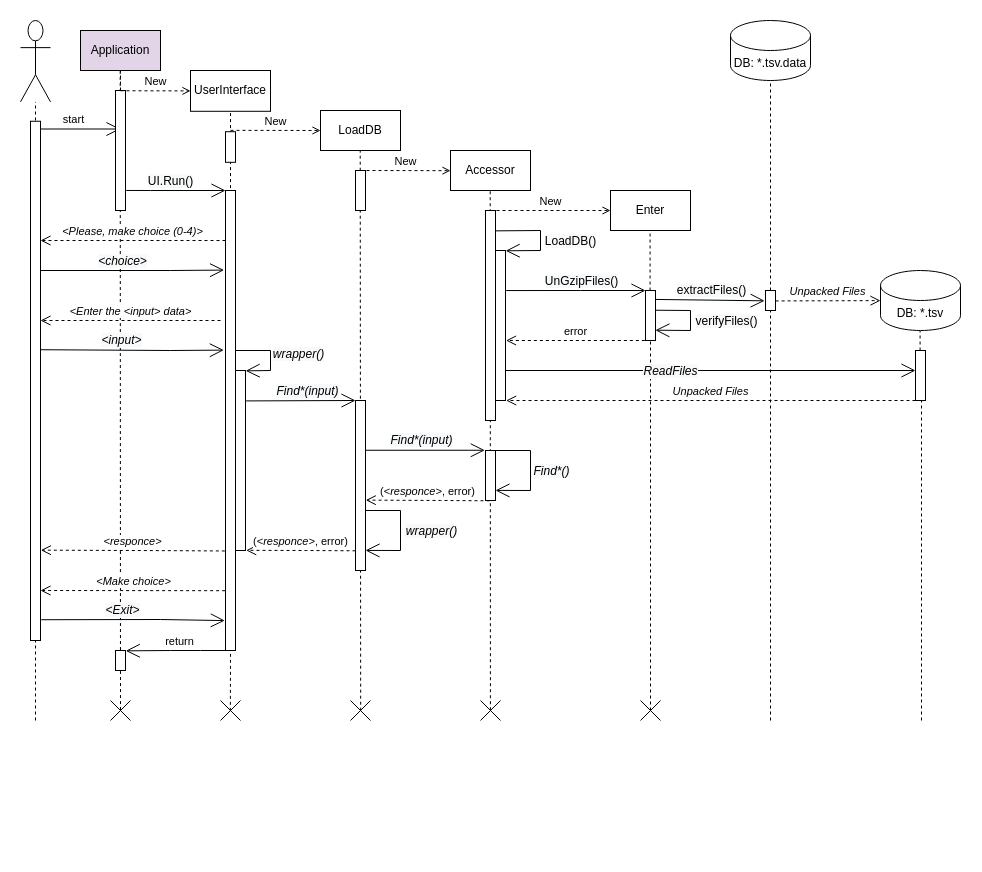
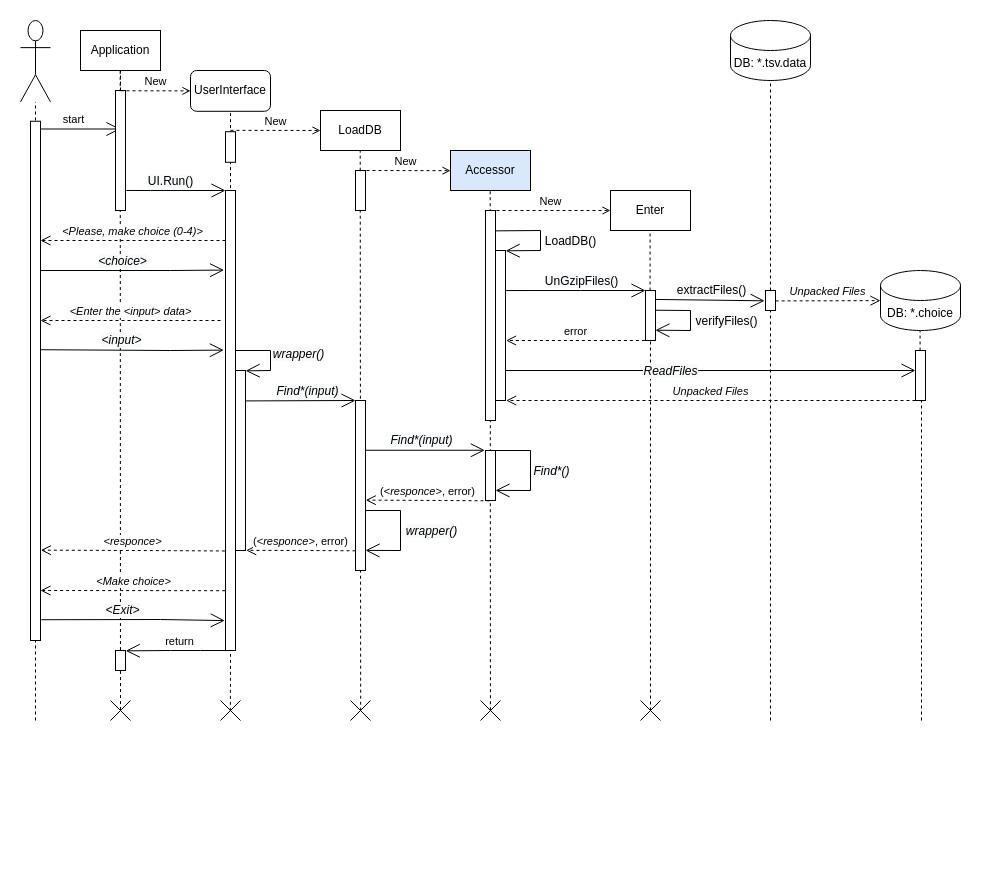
(121, 51) -> (121, 51)
(231, 91) -> (231, 91)
(491, 171) -> (491, 171)
(921, 314) -> (921, 314)
